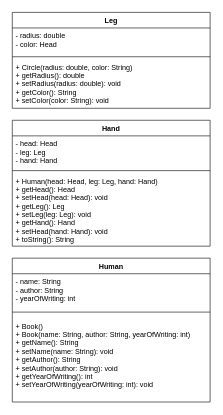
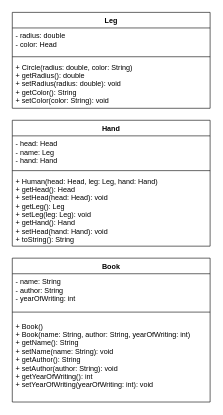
(37, 144) -> (37, 144)
(111, 266) -> (111, 266)
